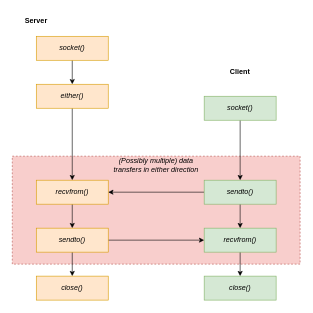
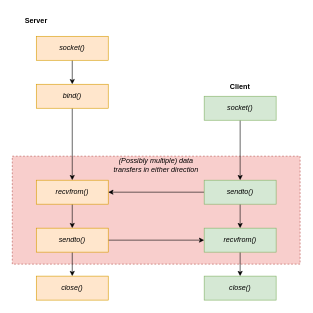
(240, 72) -> (240, 87)
(72, 96) -> (72, 96)
